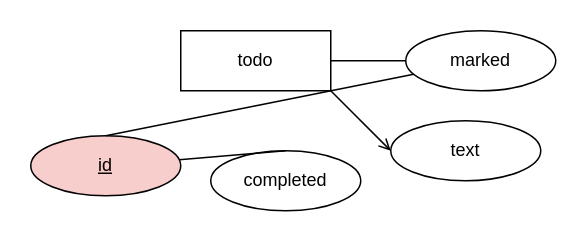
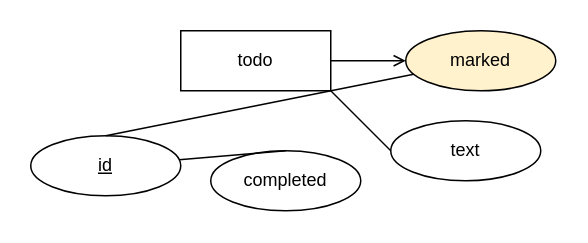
(399, 61) -> (398, 61)
(481, 61) -> (481, 61)
(386, 146) -> (386, 146)
(106, 166) -> (106, 166)
